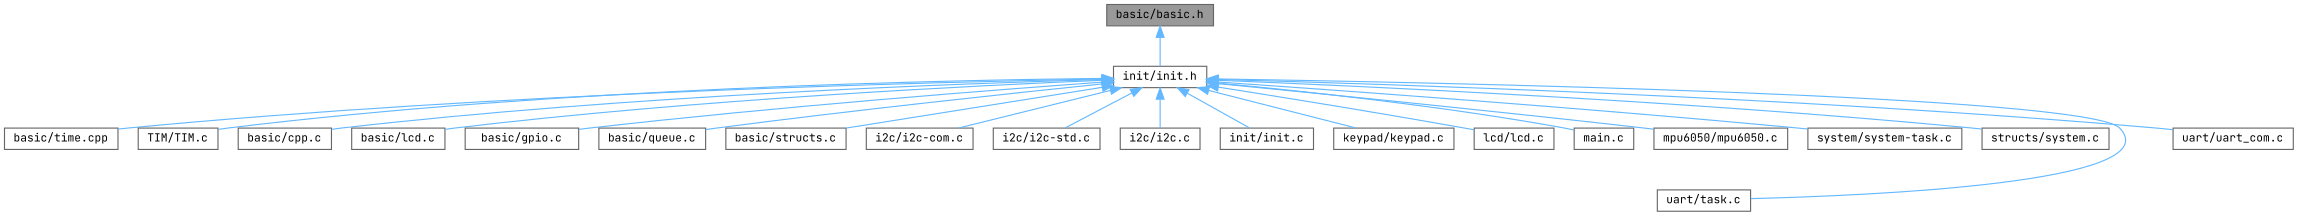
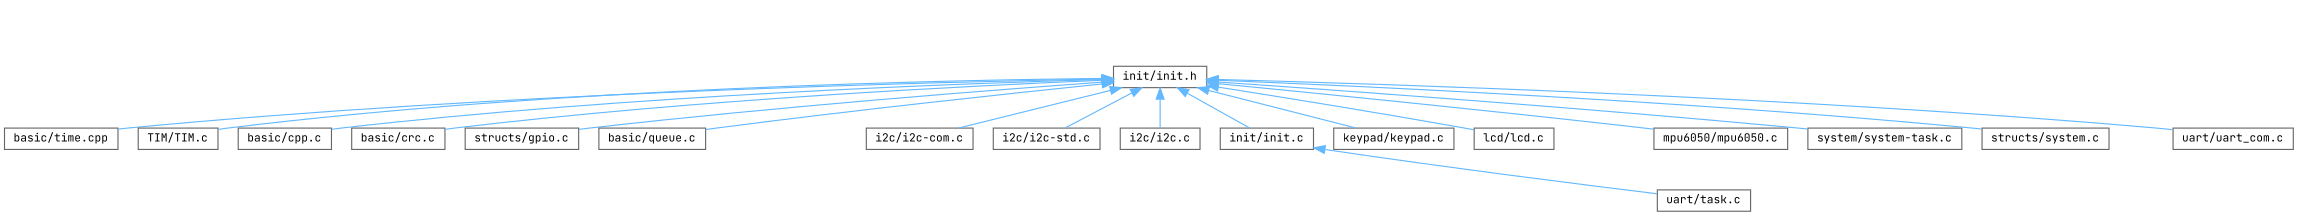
(1160, 15) -> none
(1870, 99) -> (1491, 173)
(398, 139) -> (398, 139)
(522, 139) -> (522, 139)
(786, 139) -> none
(1604, 139) -> none
